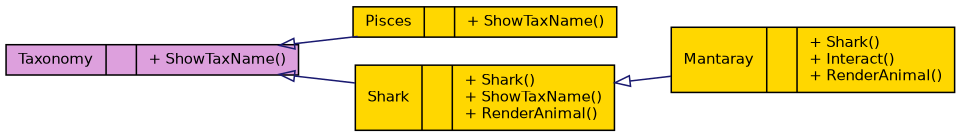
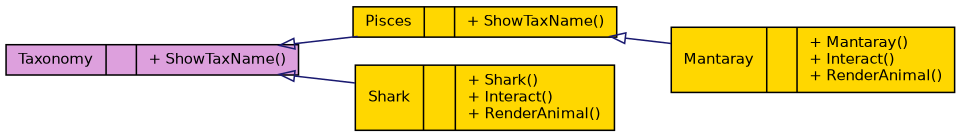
(845, 42) -> (859, 42)
(651, 79) -> (648, 41)
(533, 97) -> (511, 97)
